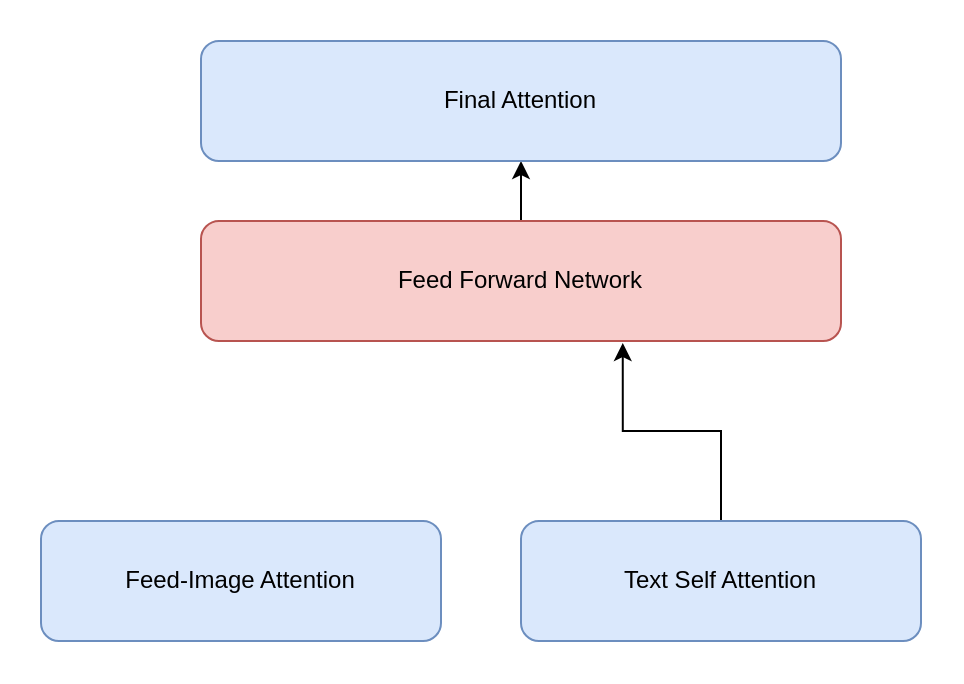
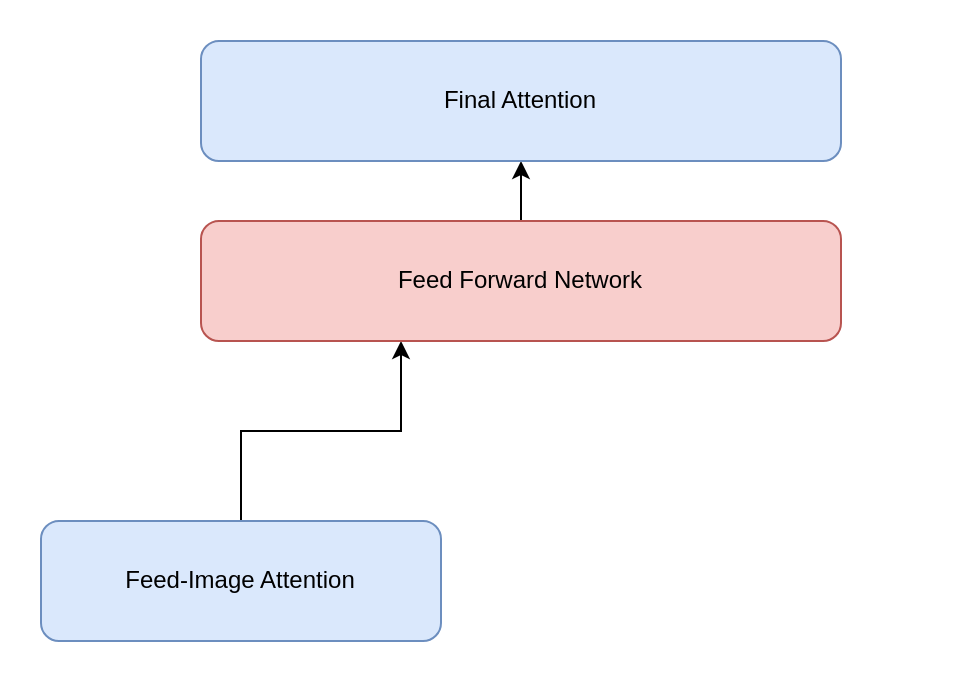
none -> (314, 431)
(680, 431) -> none
(721, 581) -> none
